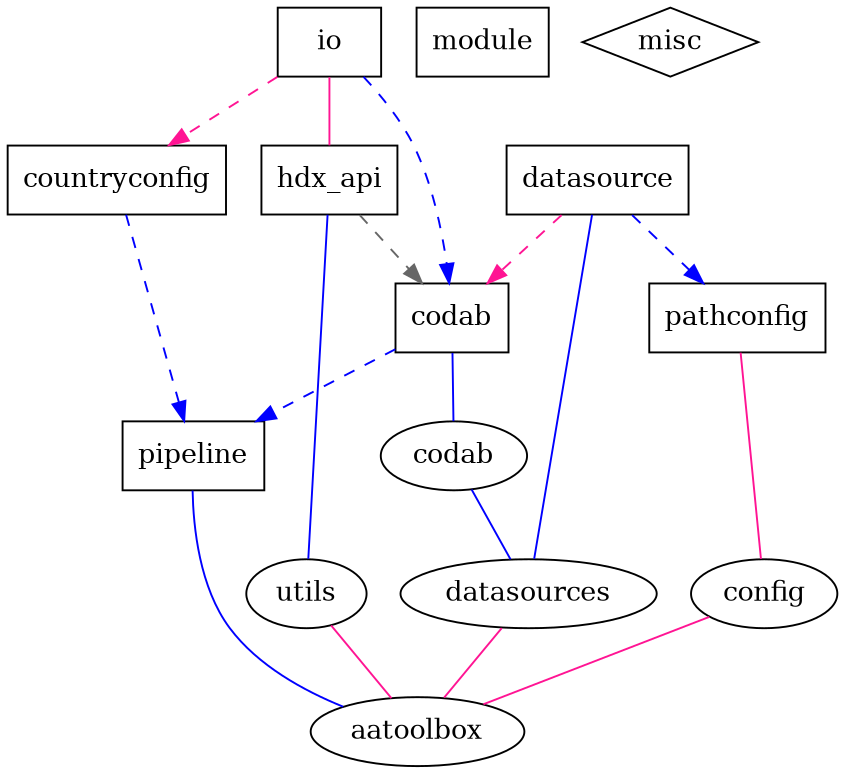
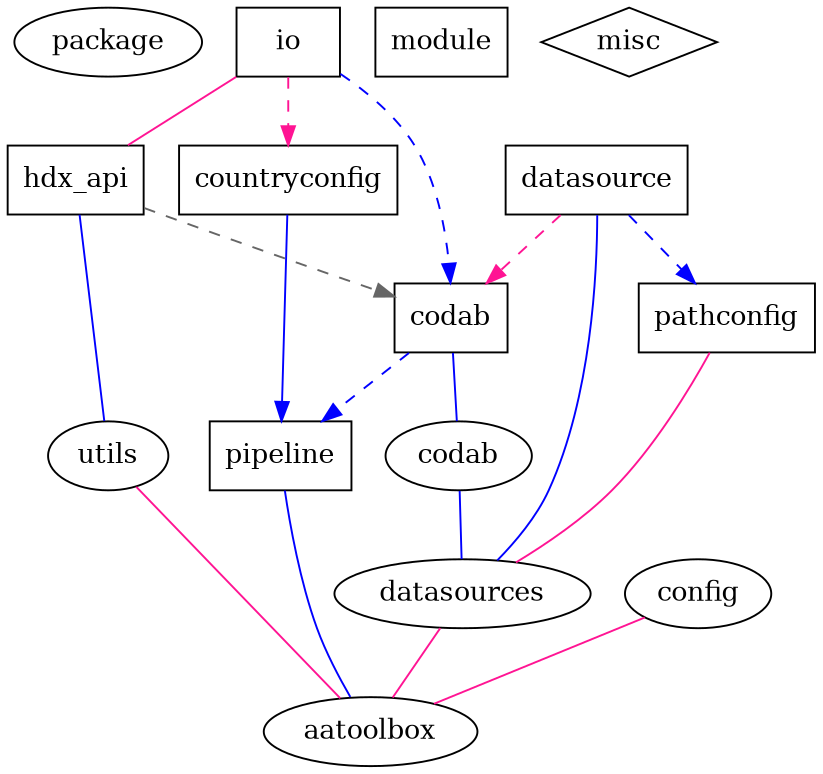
none -> (108, 42)
(152, 308) -> (285, 308)
(751, 456) -> (629, 472)
